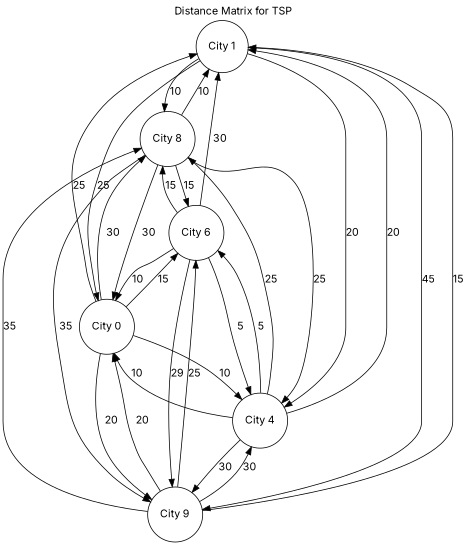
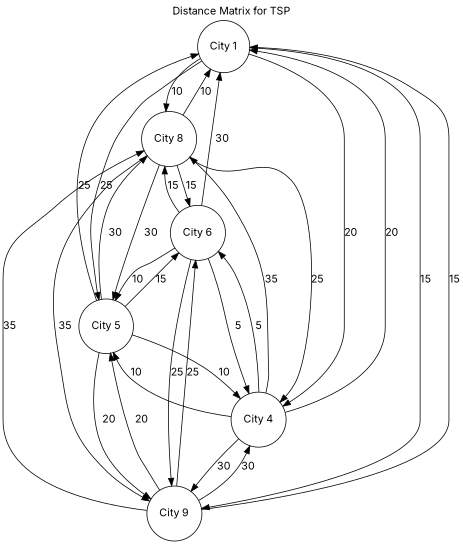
(271, 280) -> (271, 280)
(428, 280) -> (426, 280)
(107, 327) -> (106, 326)
(177, 374) -> (177, 373)
